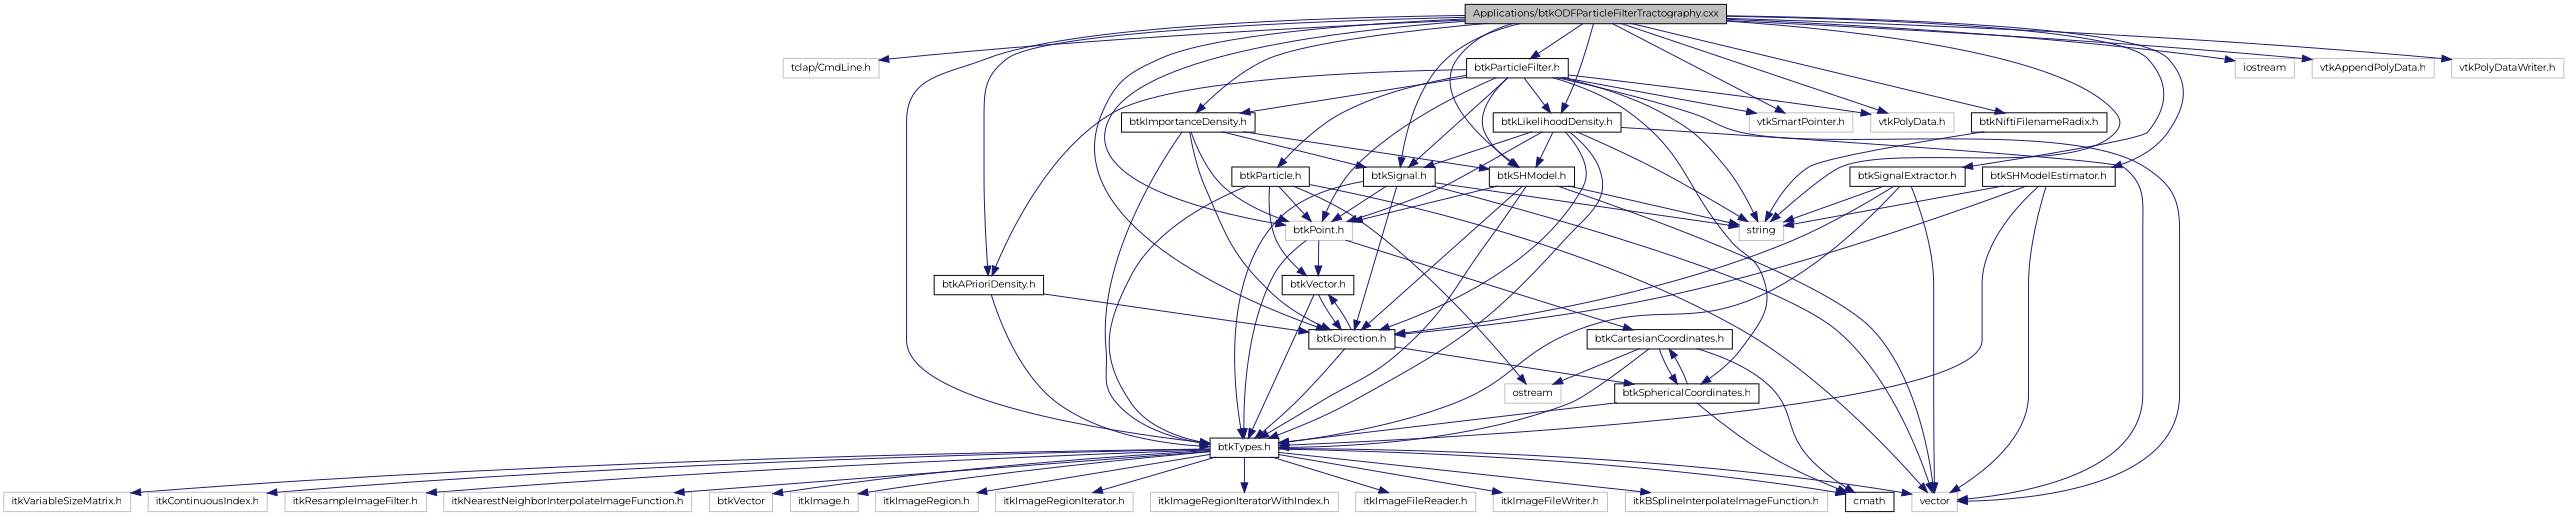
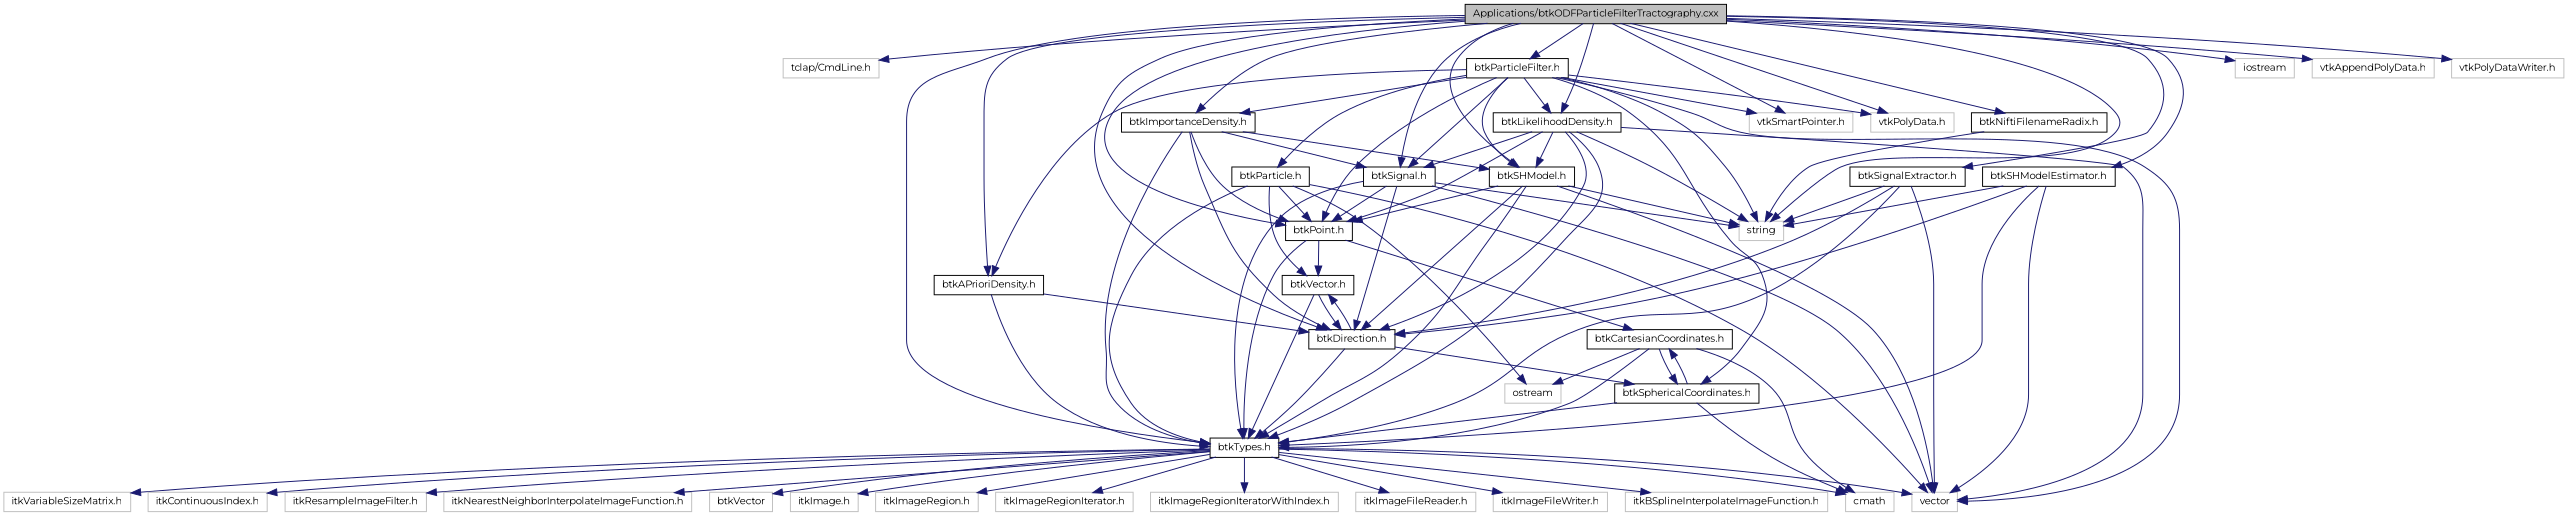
(1319, 231) -> (1319, 231)
(1870, 502) -> (1870, 502)
